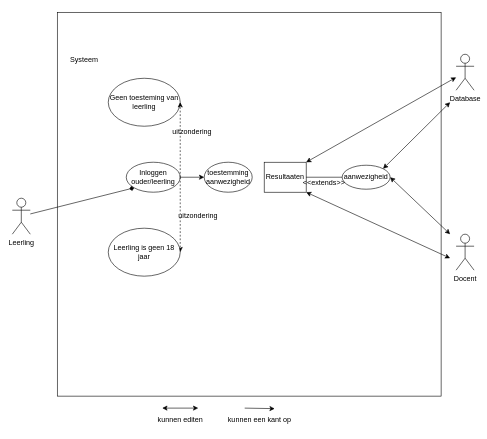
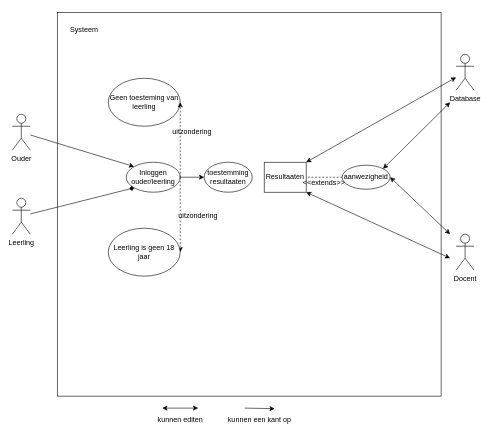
(84, 60) -> (84, 30)
none -> (21, 132)
none -> (80, 150)
(228, 177) -> (228, 177)
(324, 177) -> (324, 177)
